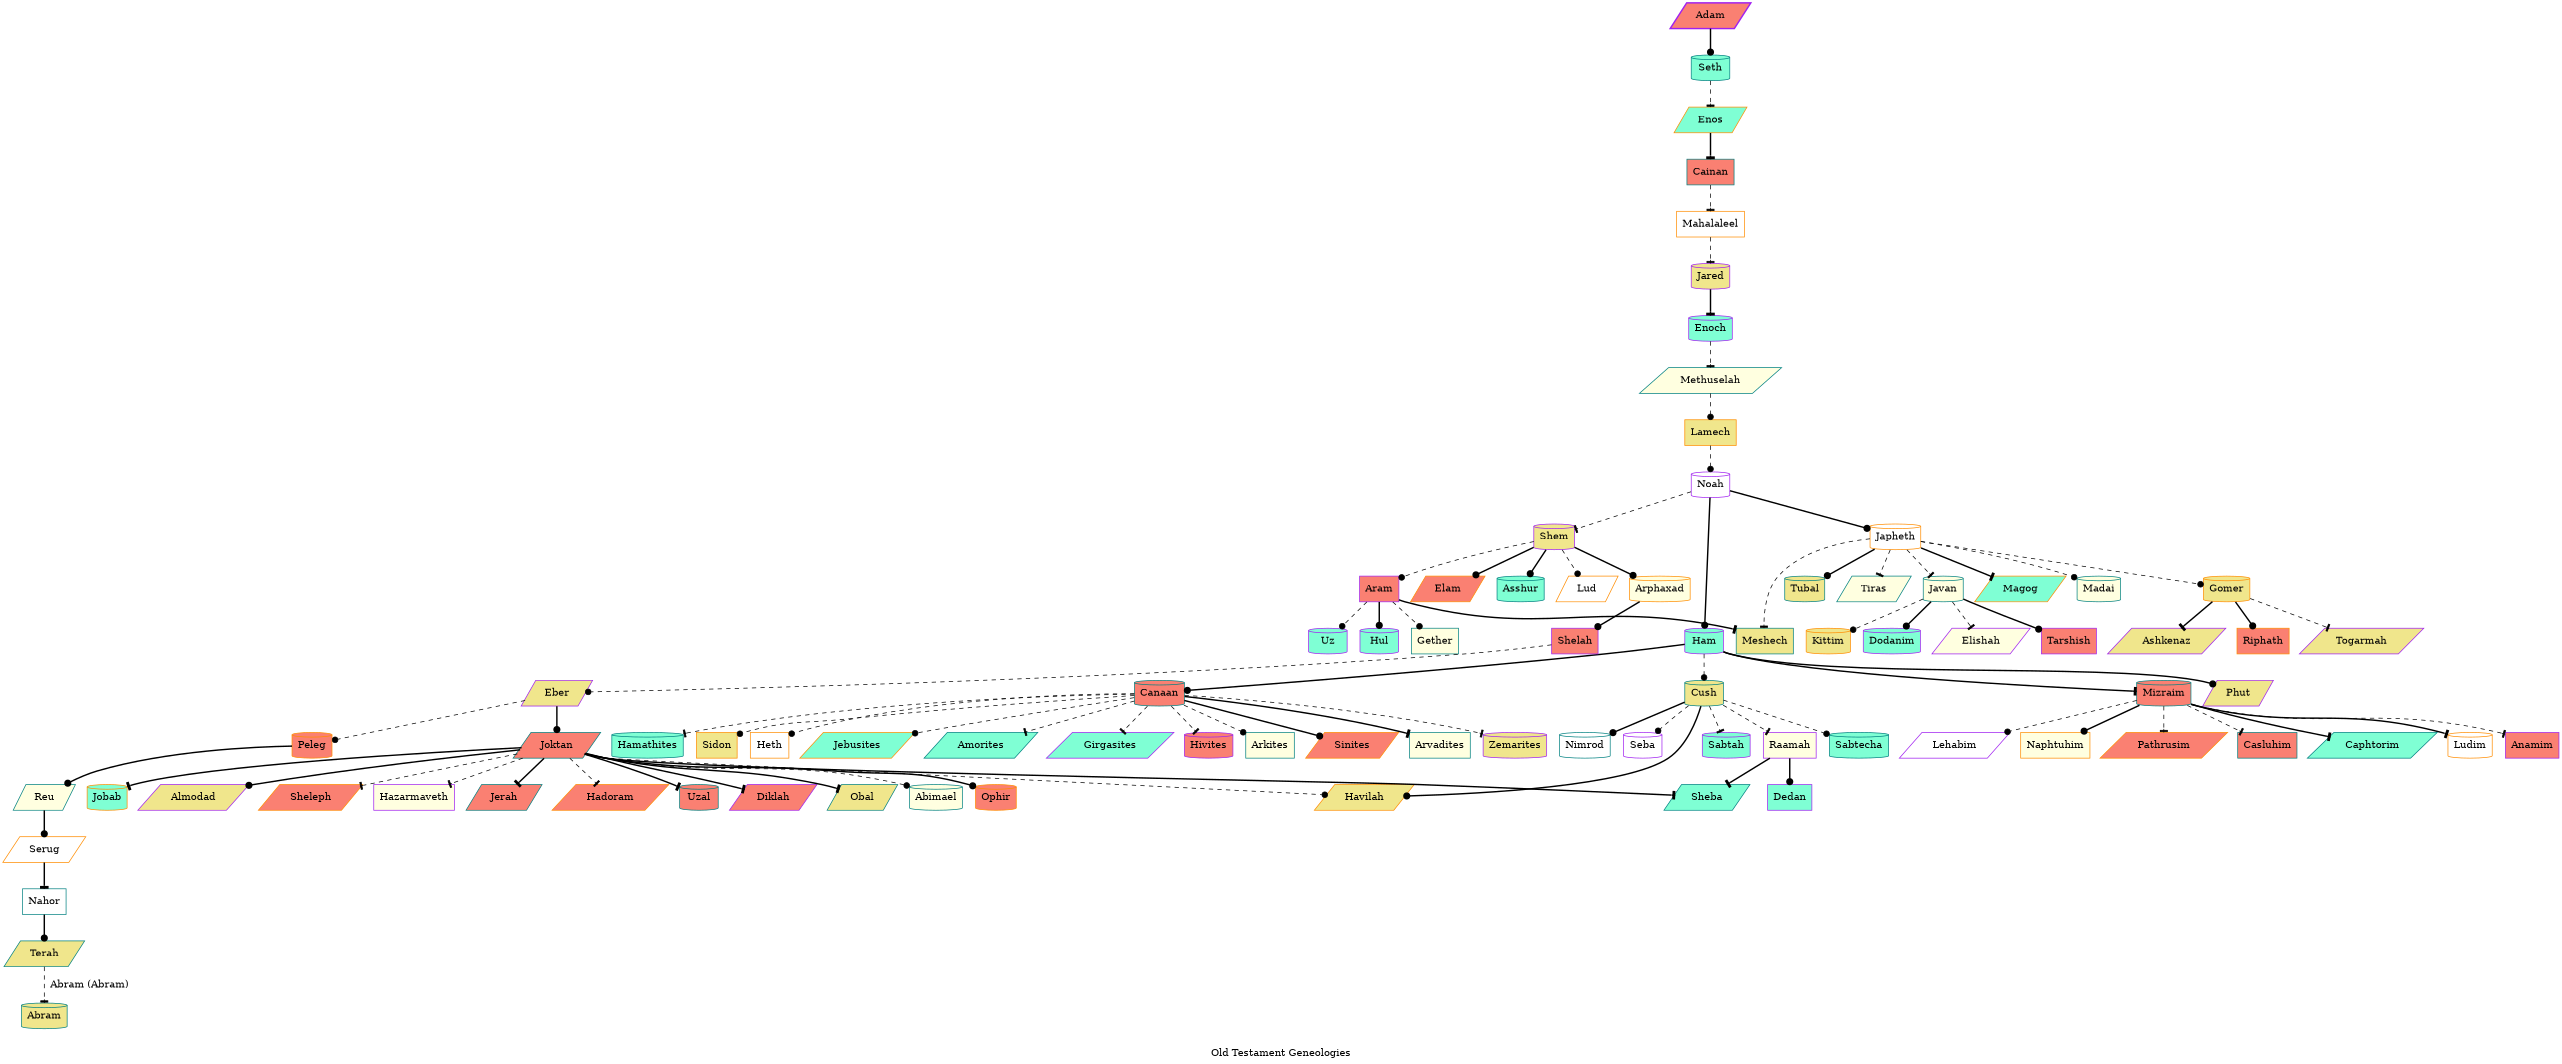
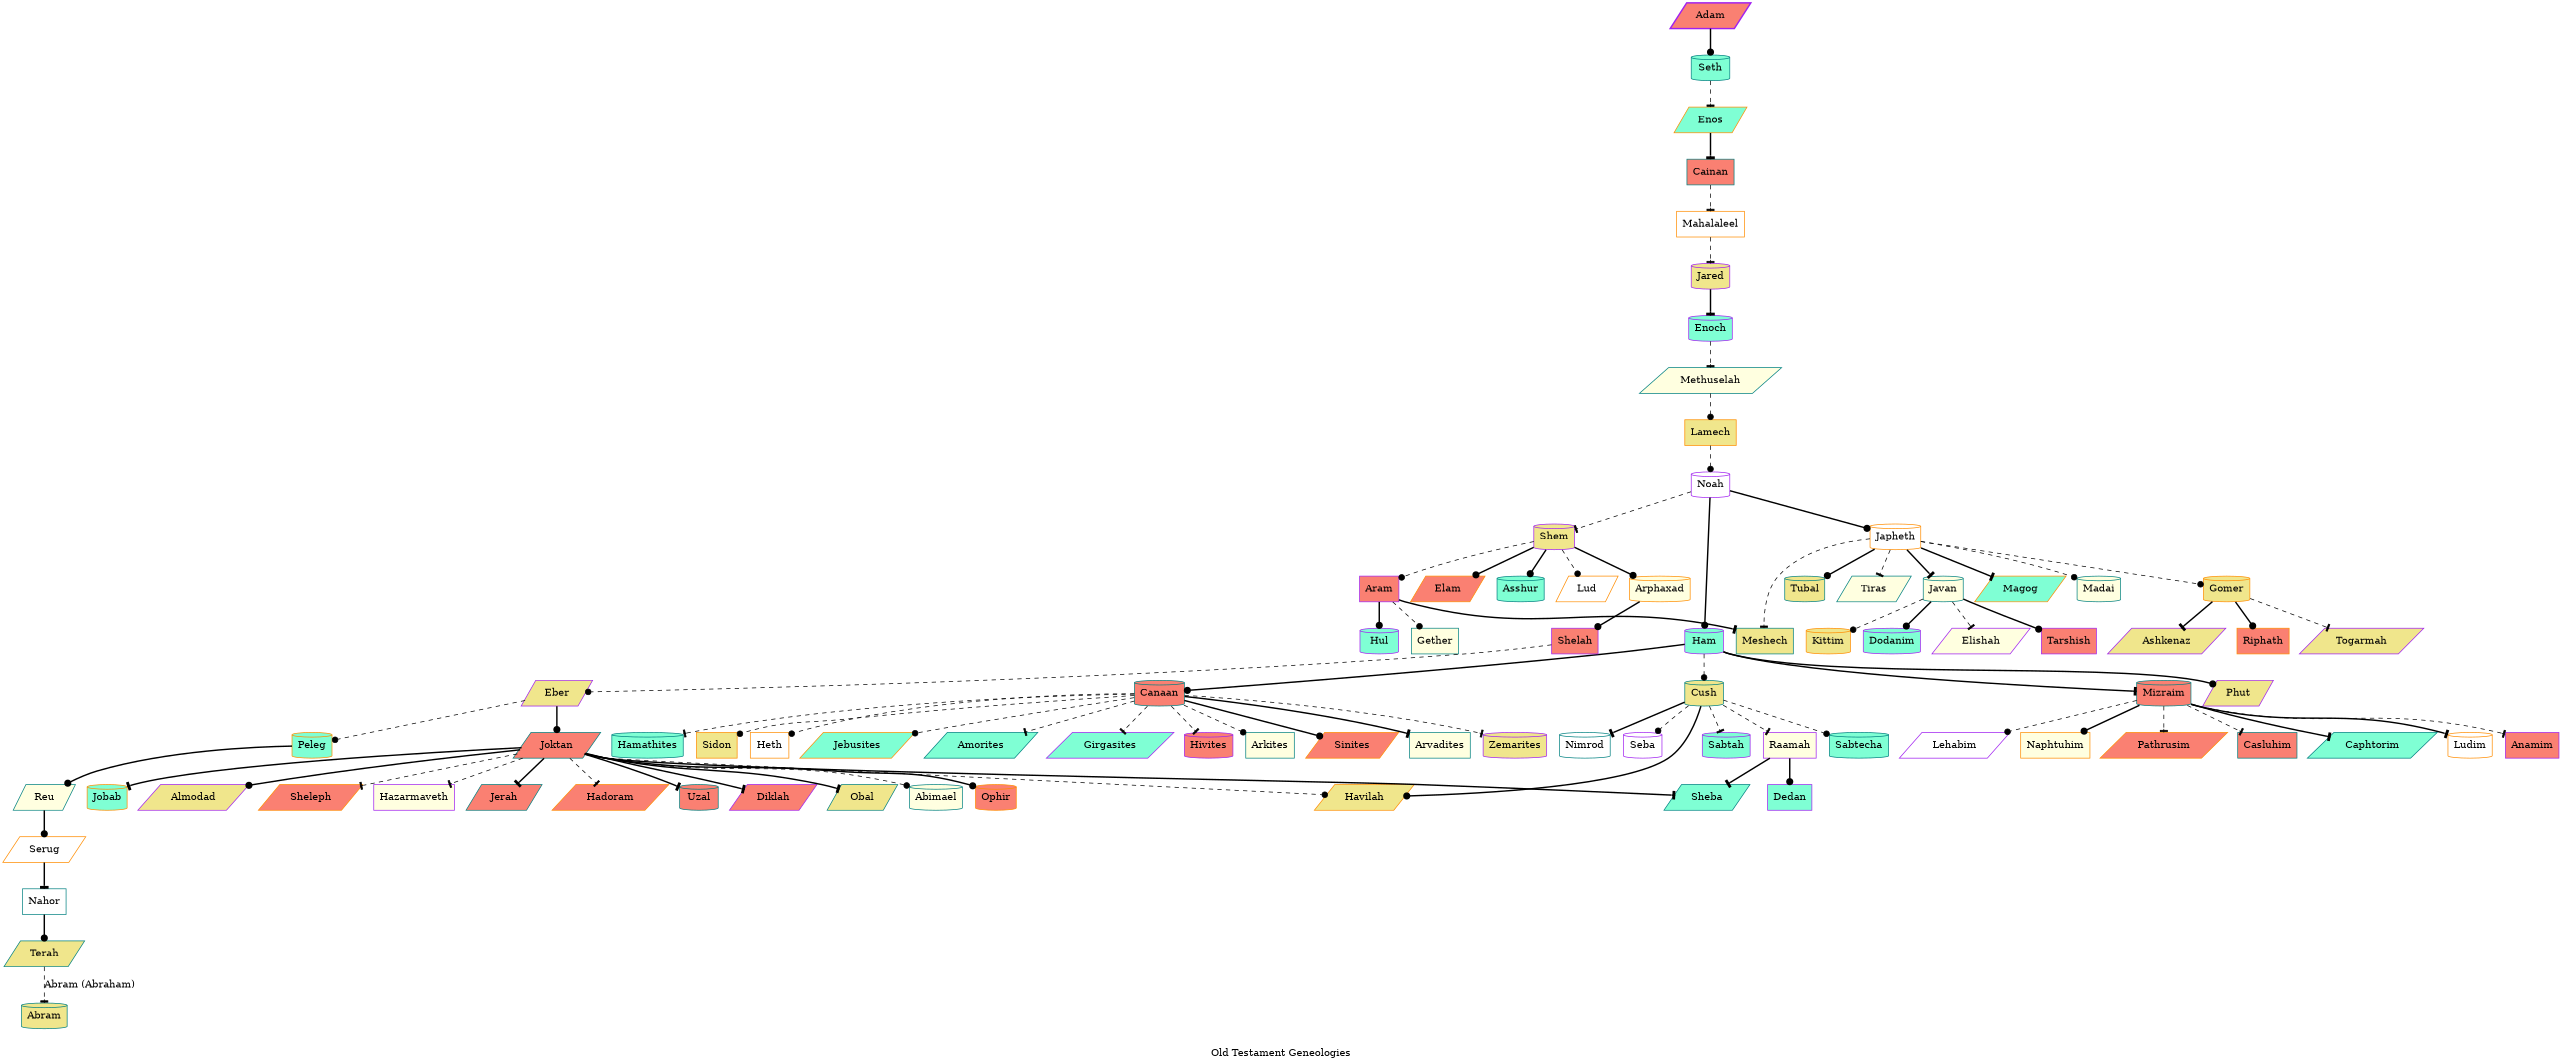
(1918, 562) -> (1918, 562)
(1328, 641) -> none
(1649, 717) -> (1649, 717)
(312, 745) -> (312, 745)
(90, 985) -> (90, 985)
